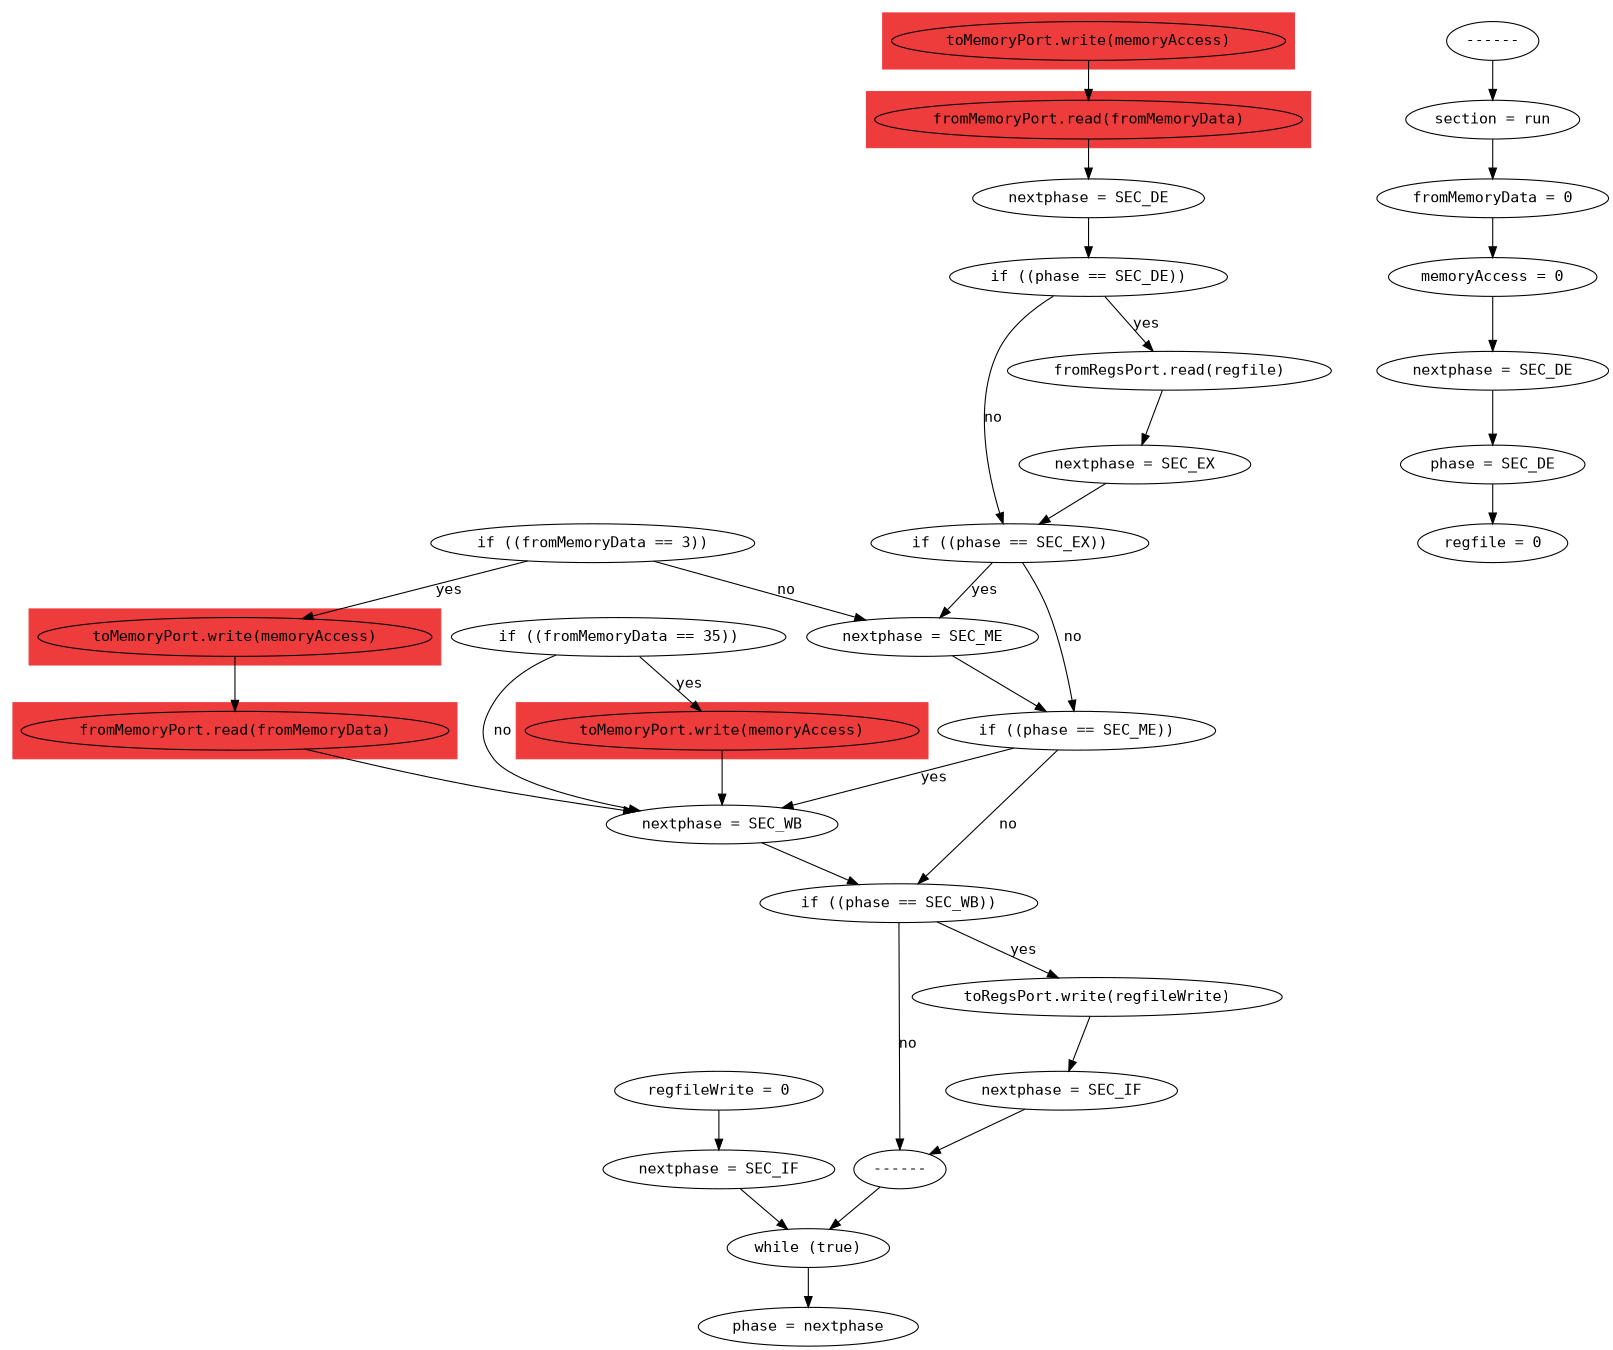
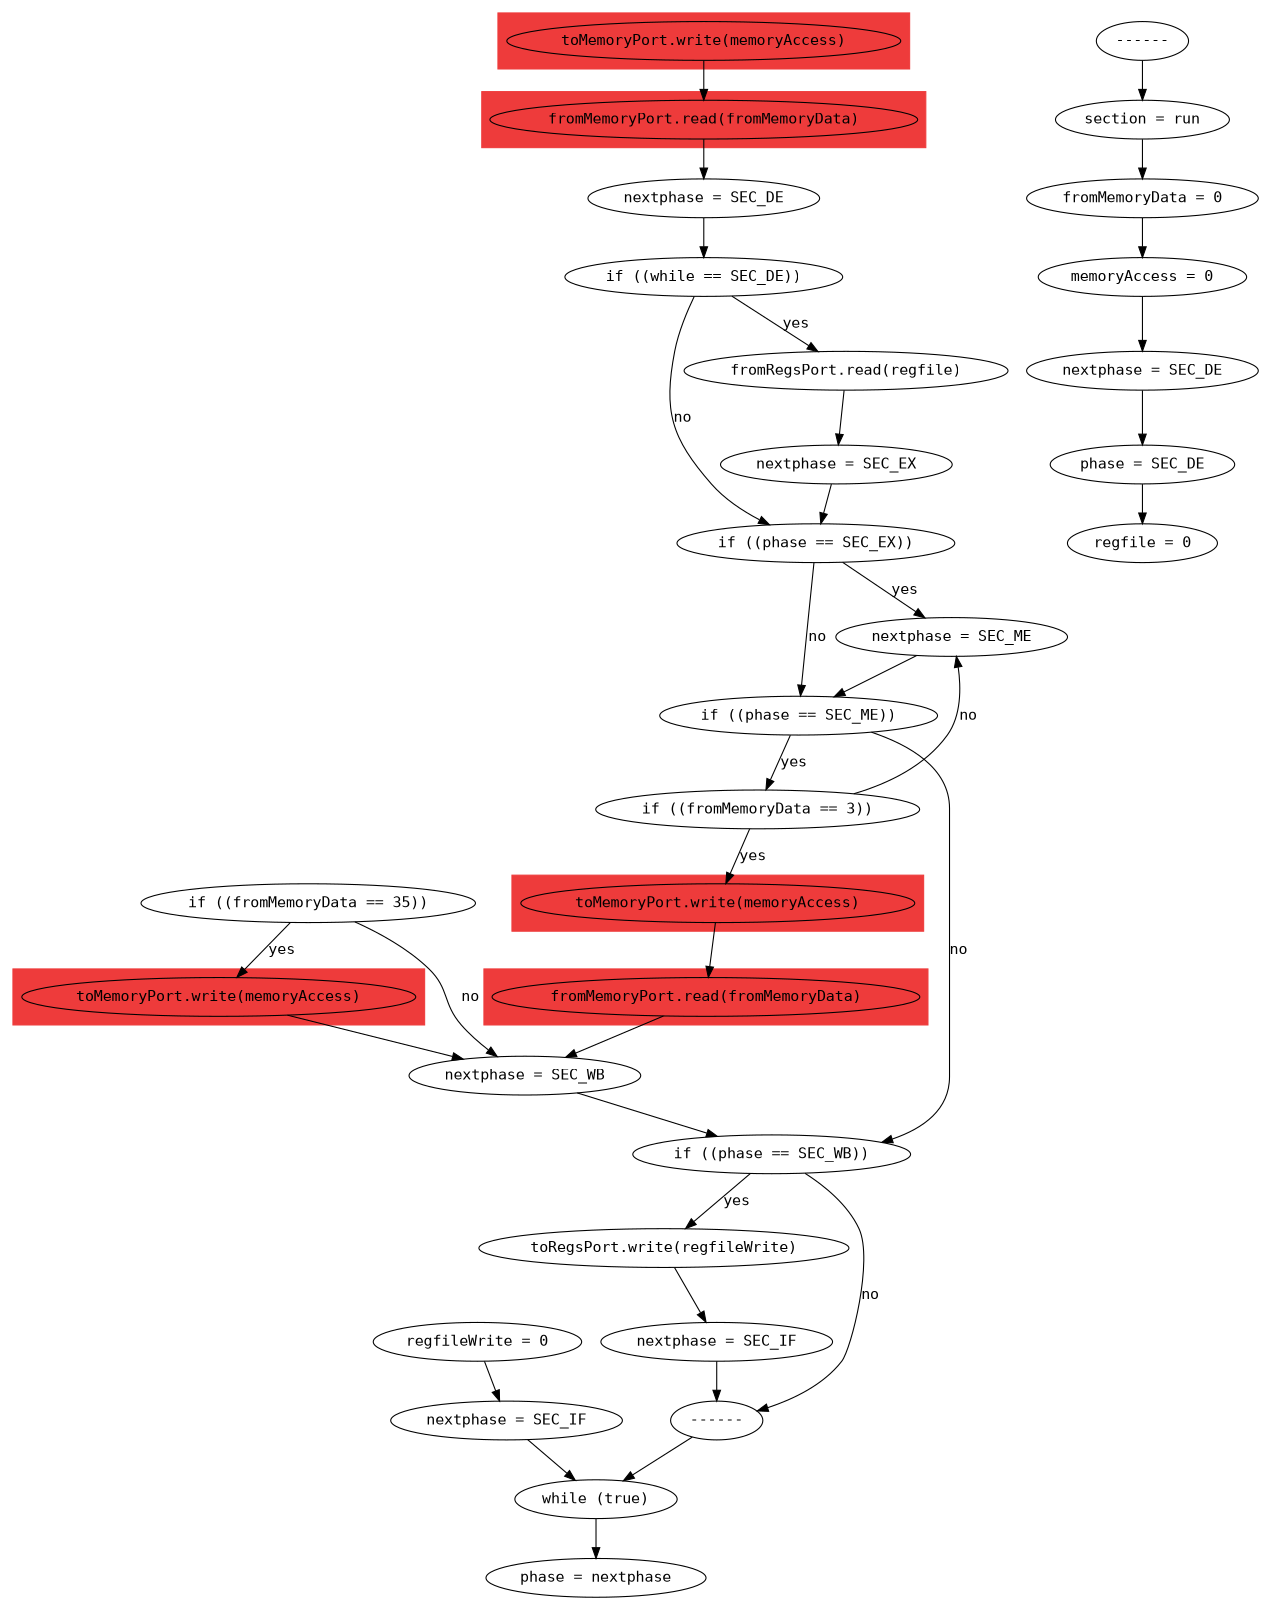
(1089, 277) -> (704, 277)
(903, 777) -> (780, 758)
